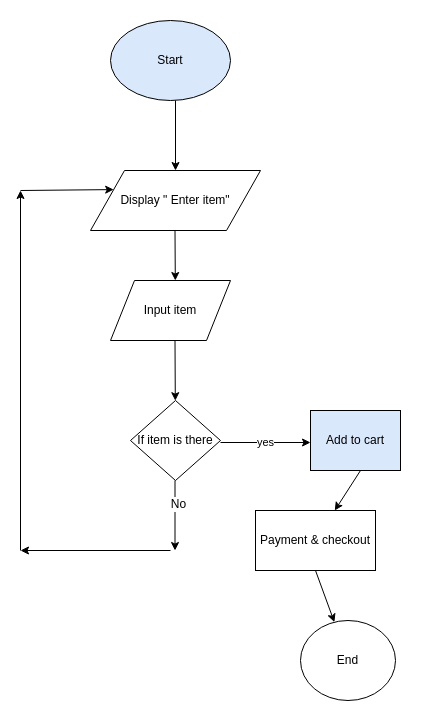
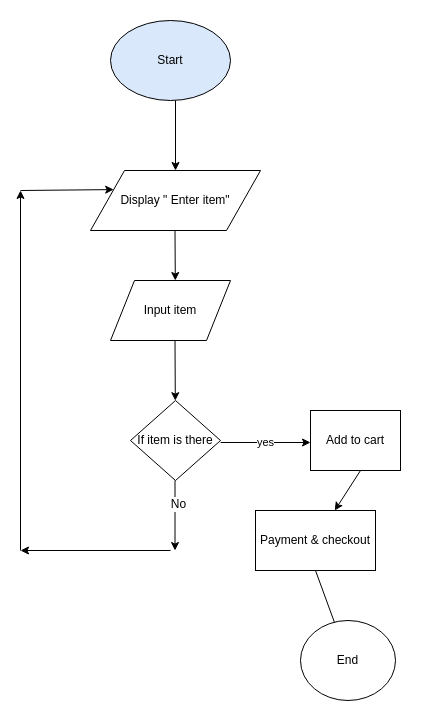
(356, 441) -> (356, 441)
(331, 614) -> (332, 617)
